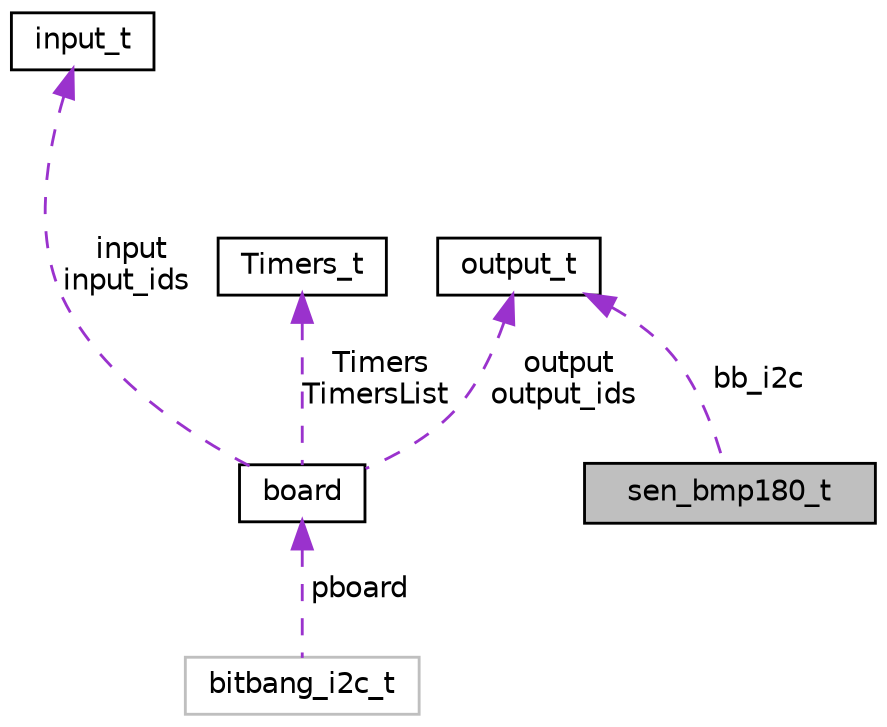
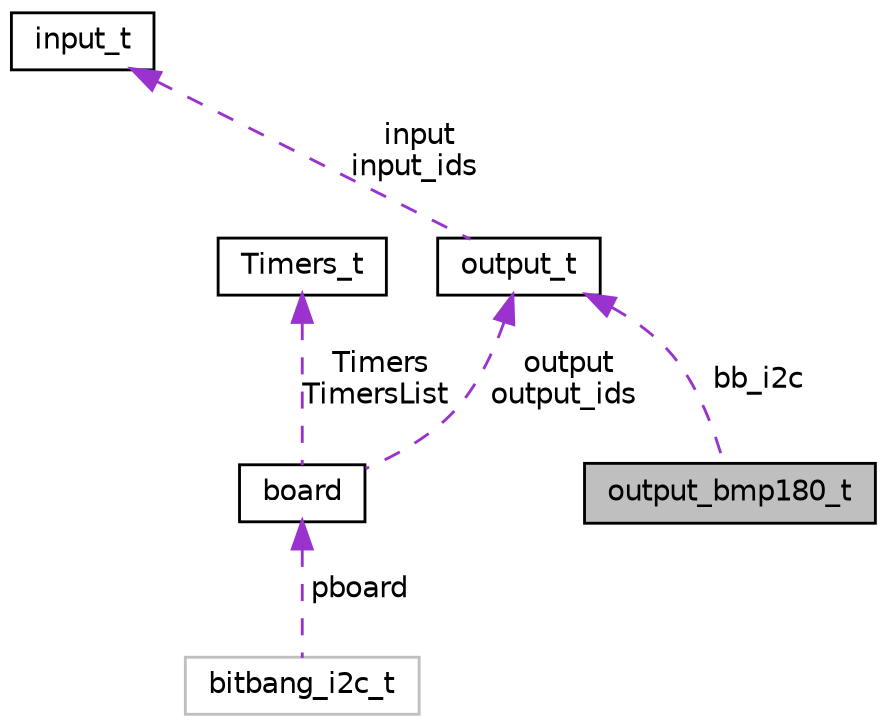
(75, 319) -> (314, 160)
(730, 493) -> (730, 493)
